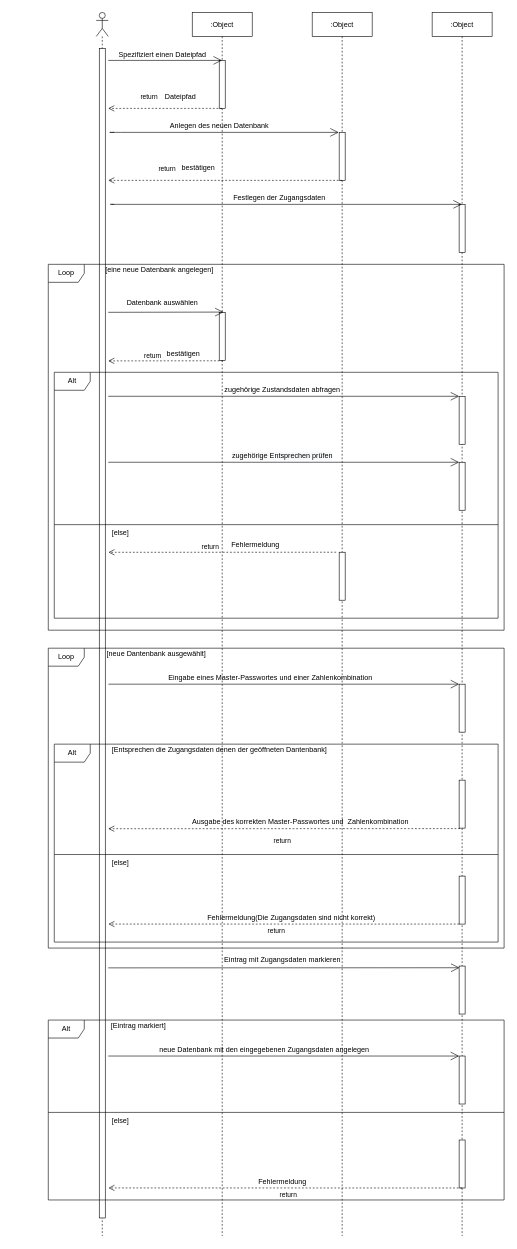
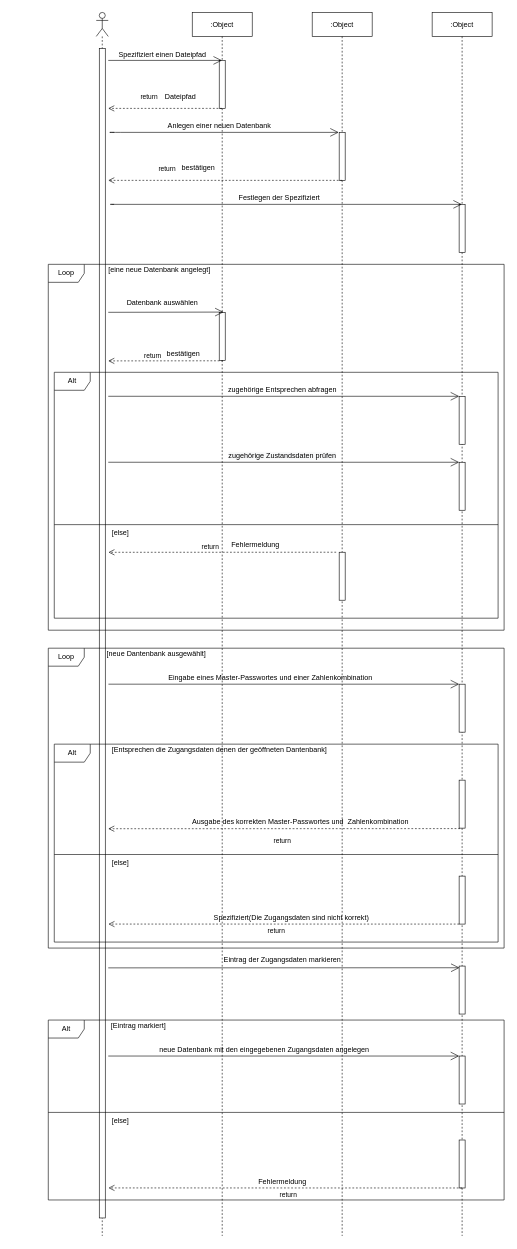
(220, 126) -> (220, 126)
(280, 198) -> (280, 198)
(115, 270) -> (115, 270)
(283, 390) -> (283, 390)
(283, 456) -> (283, 456)
(292, 918) -> (292, 918)
(283, 960) -> (283, 960)
